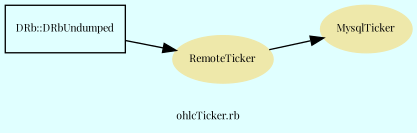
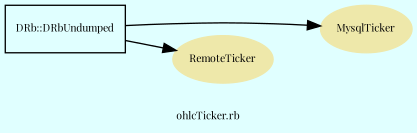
(290, 45) -> (216, 23)
